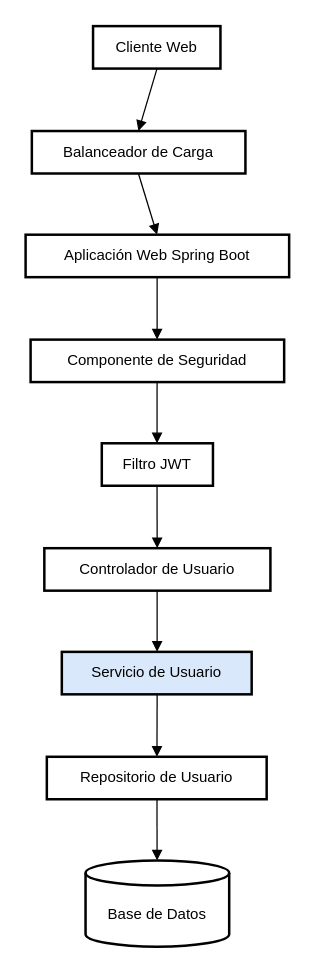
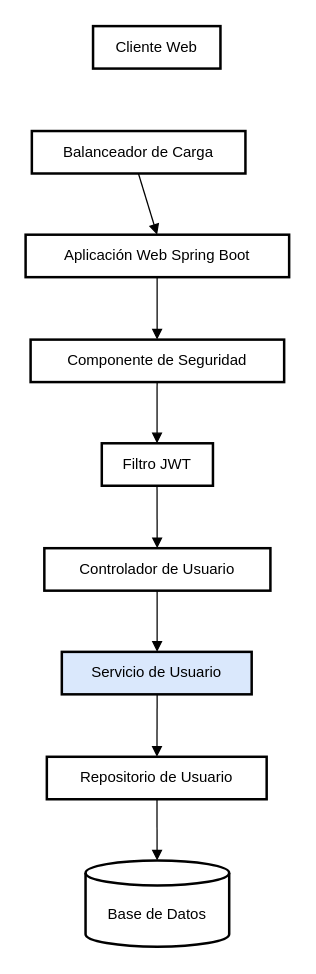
(149, 95) -> none
